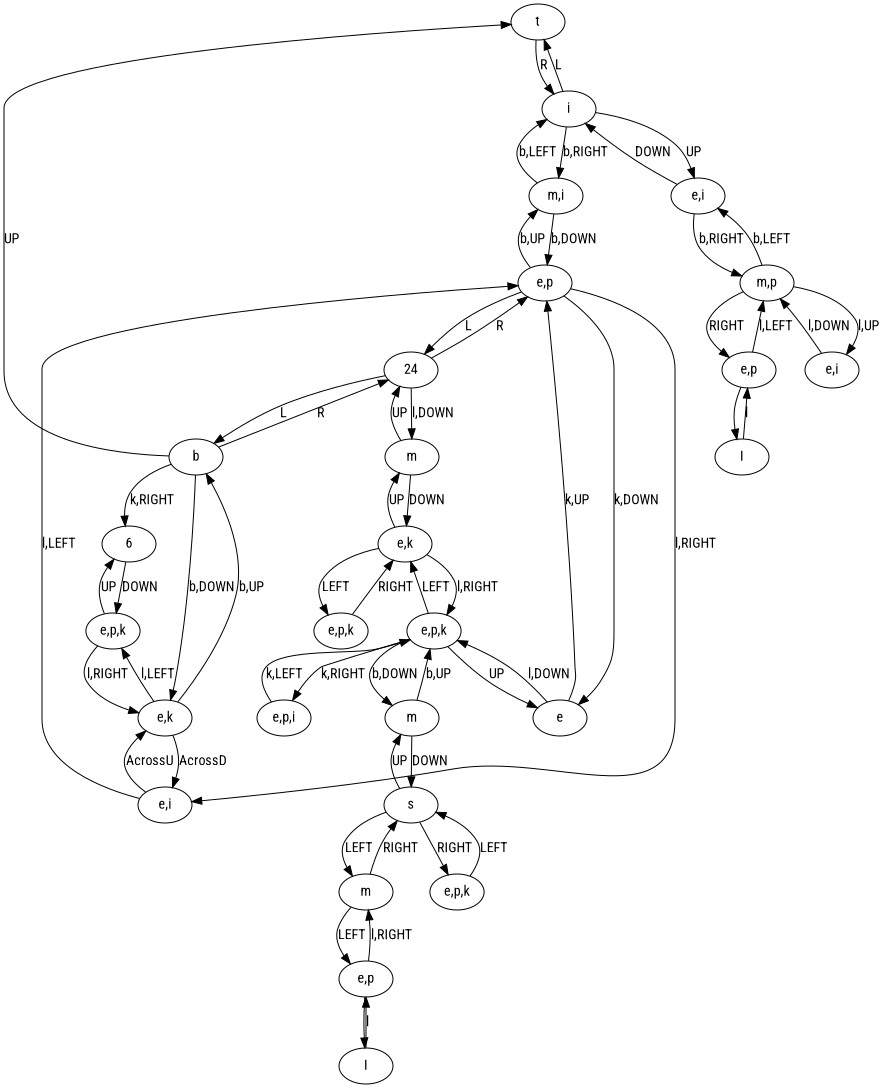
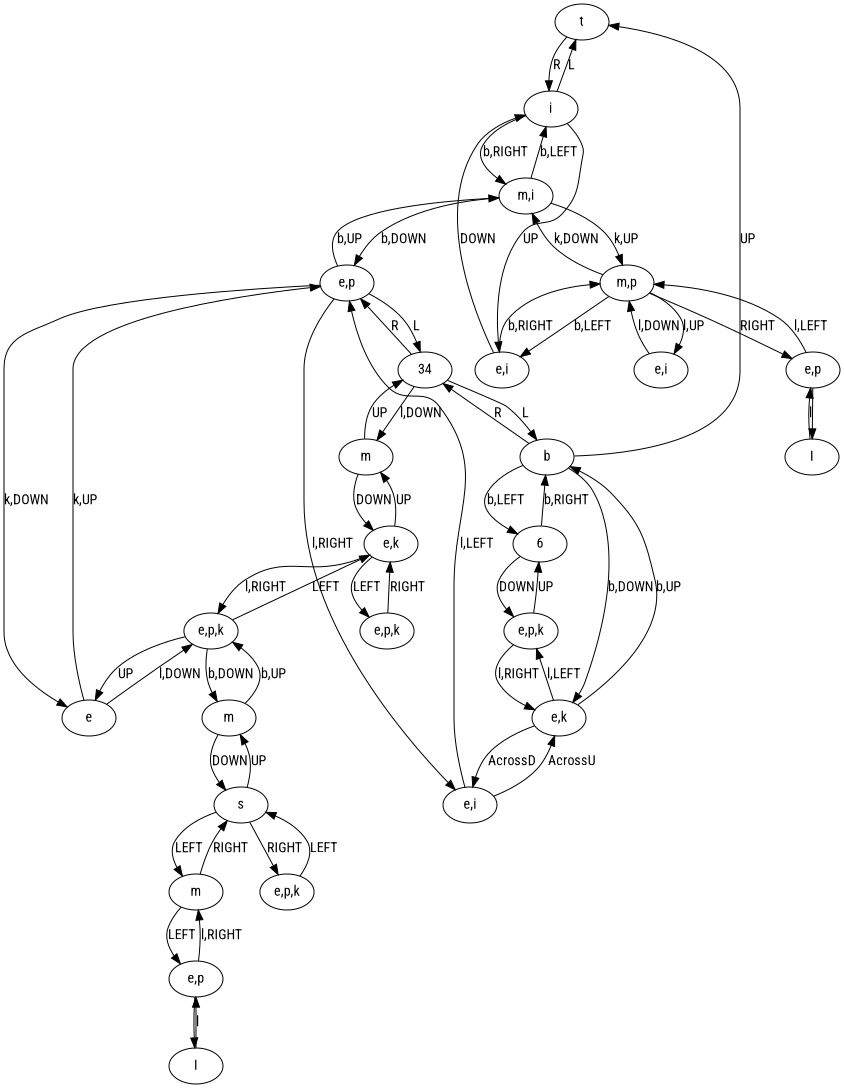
none -> (591, 222)
none -> (564, 255)
(411, 370) -> (425, 370)
(152, 500) -> (506, 500)
none -> (543, 506)
(284, 718) -> none
